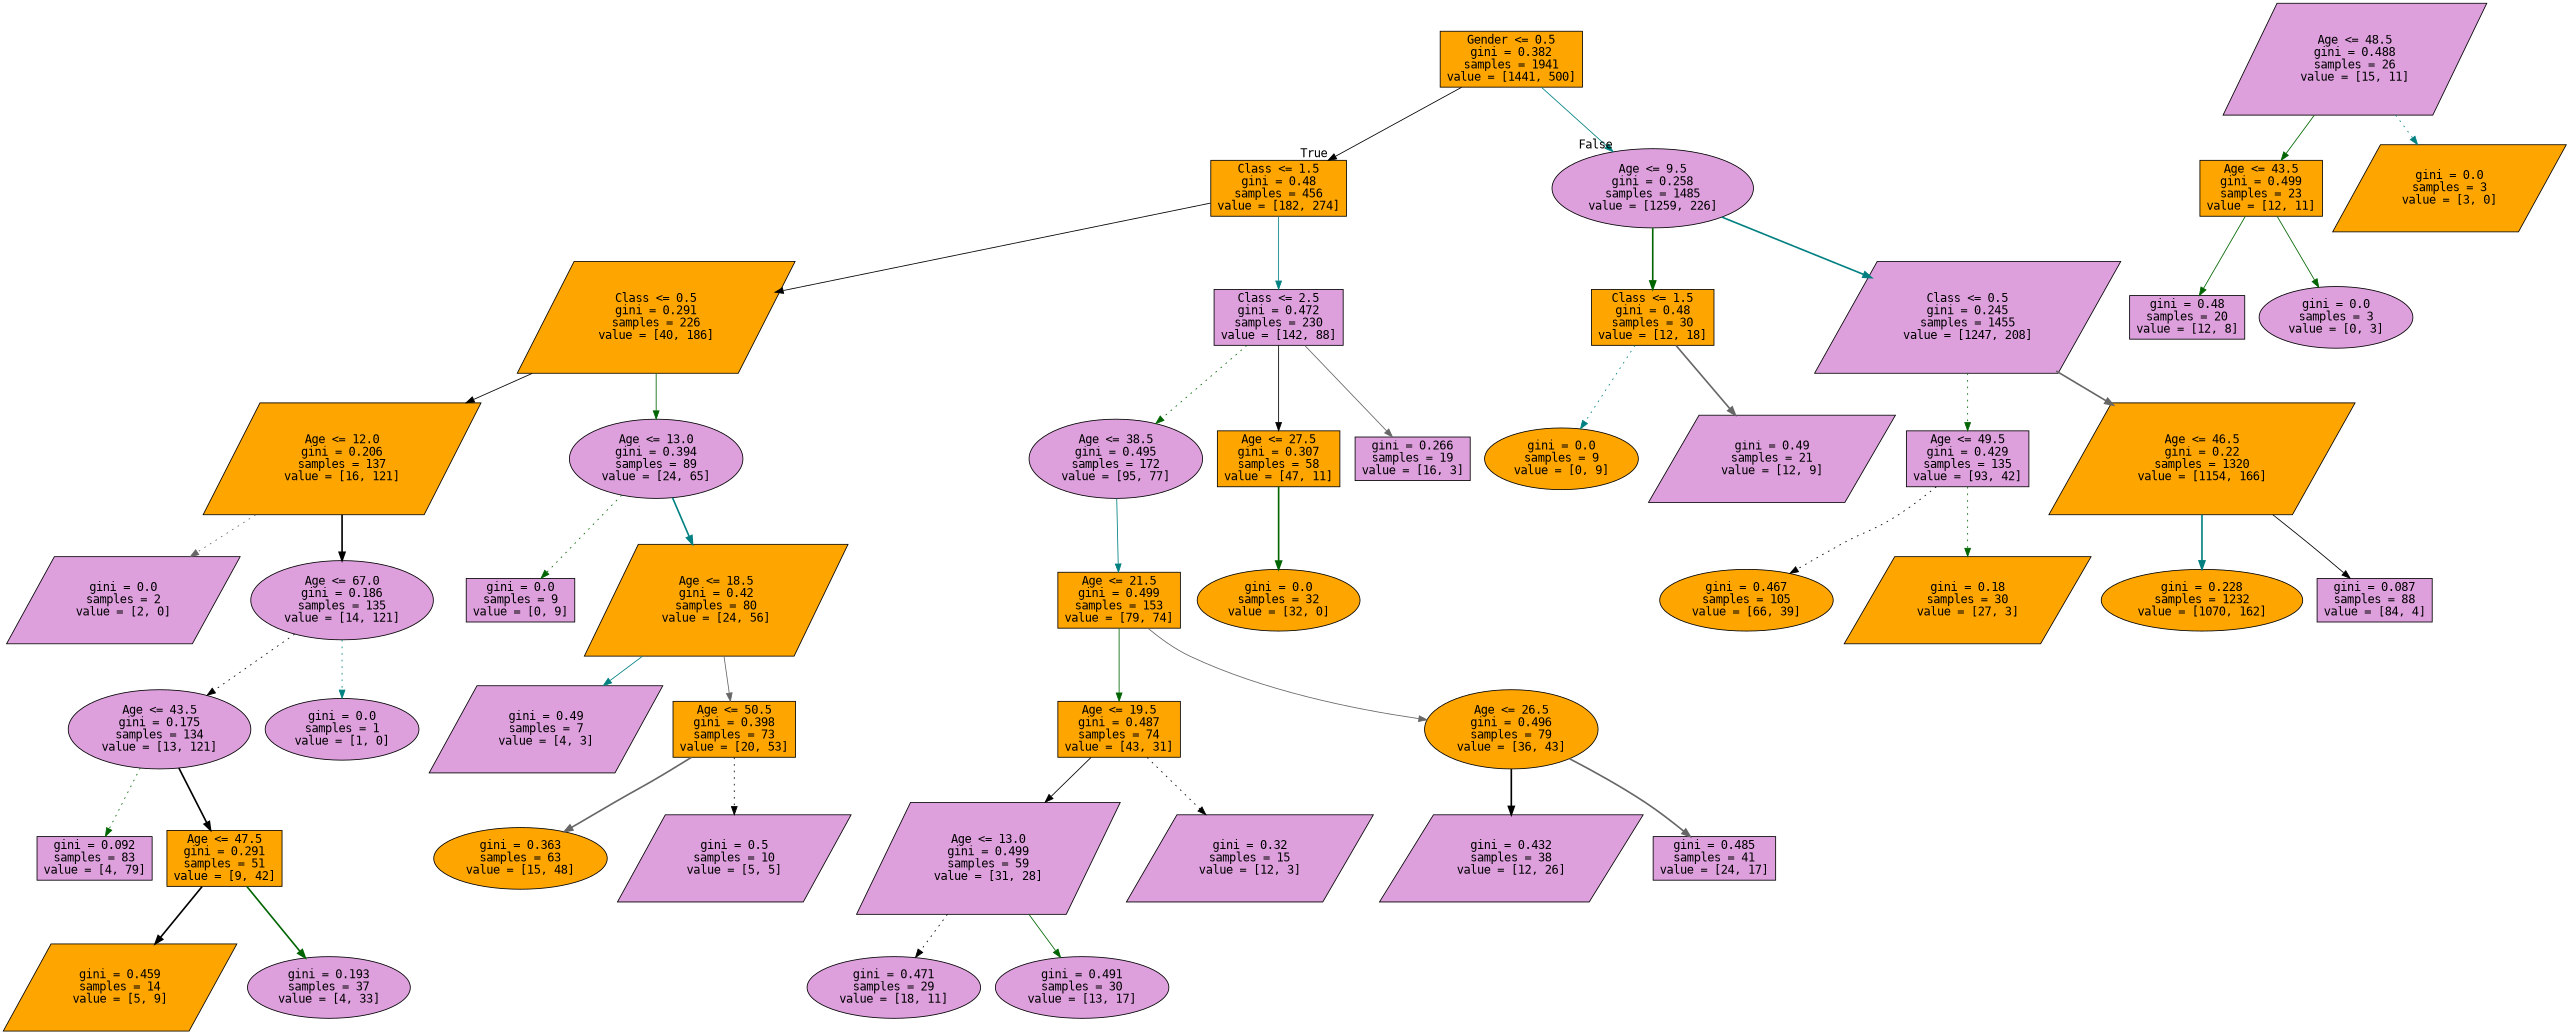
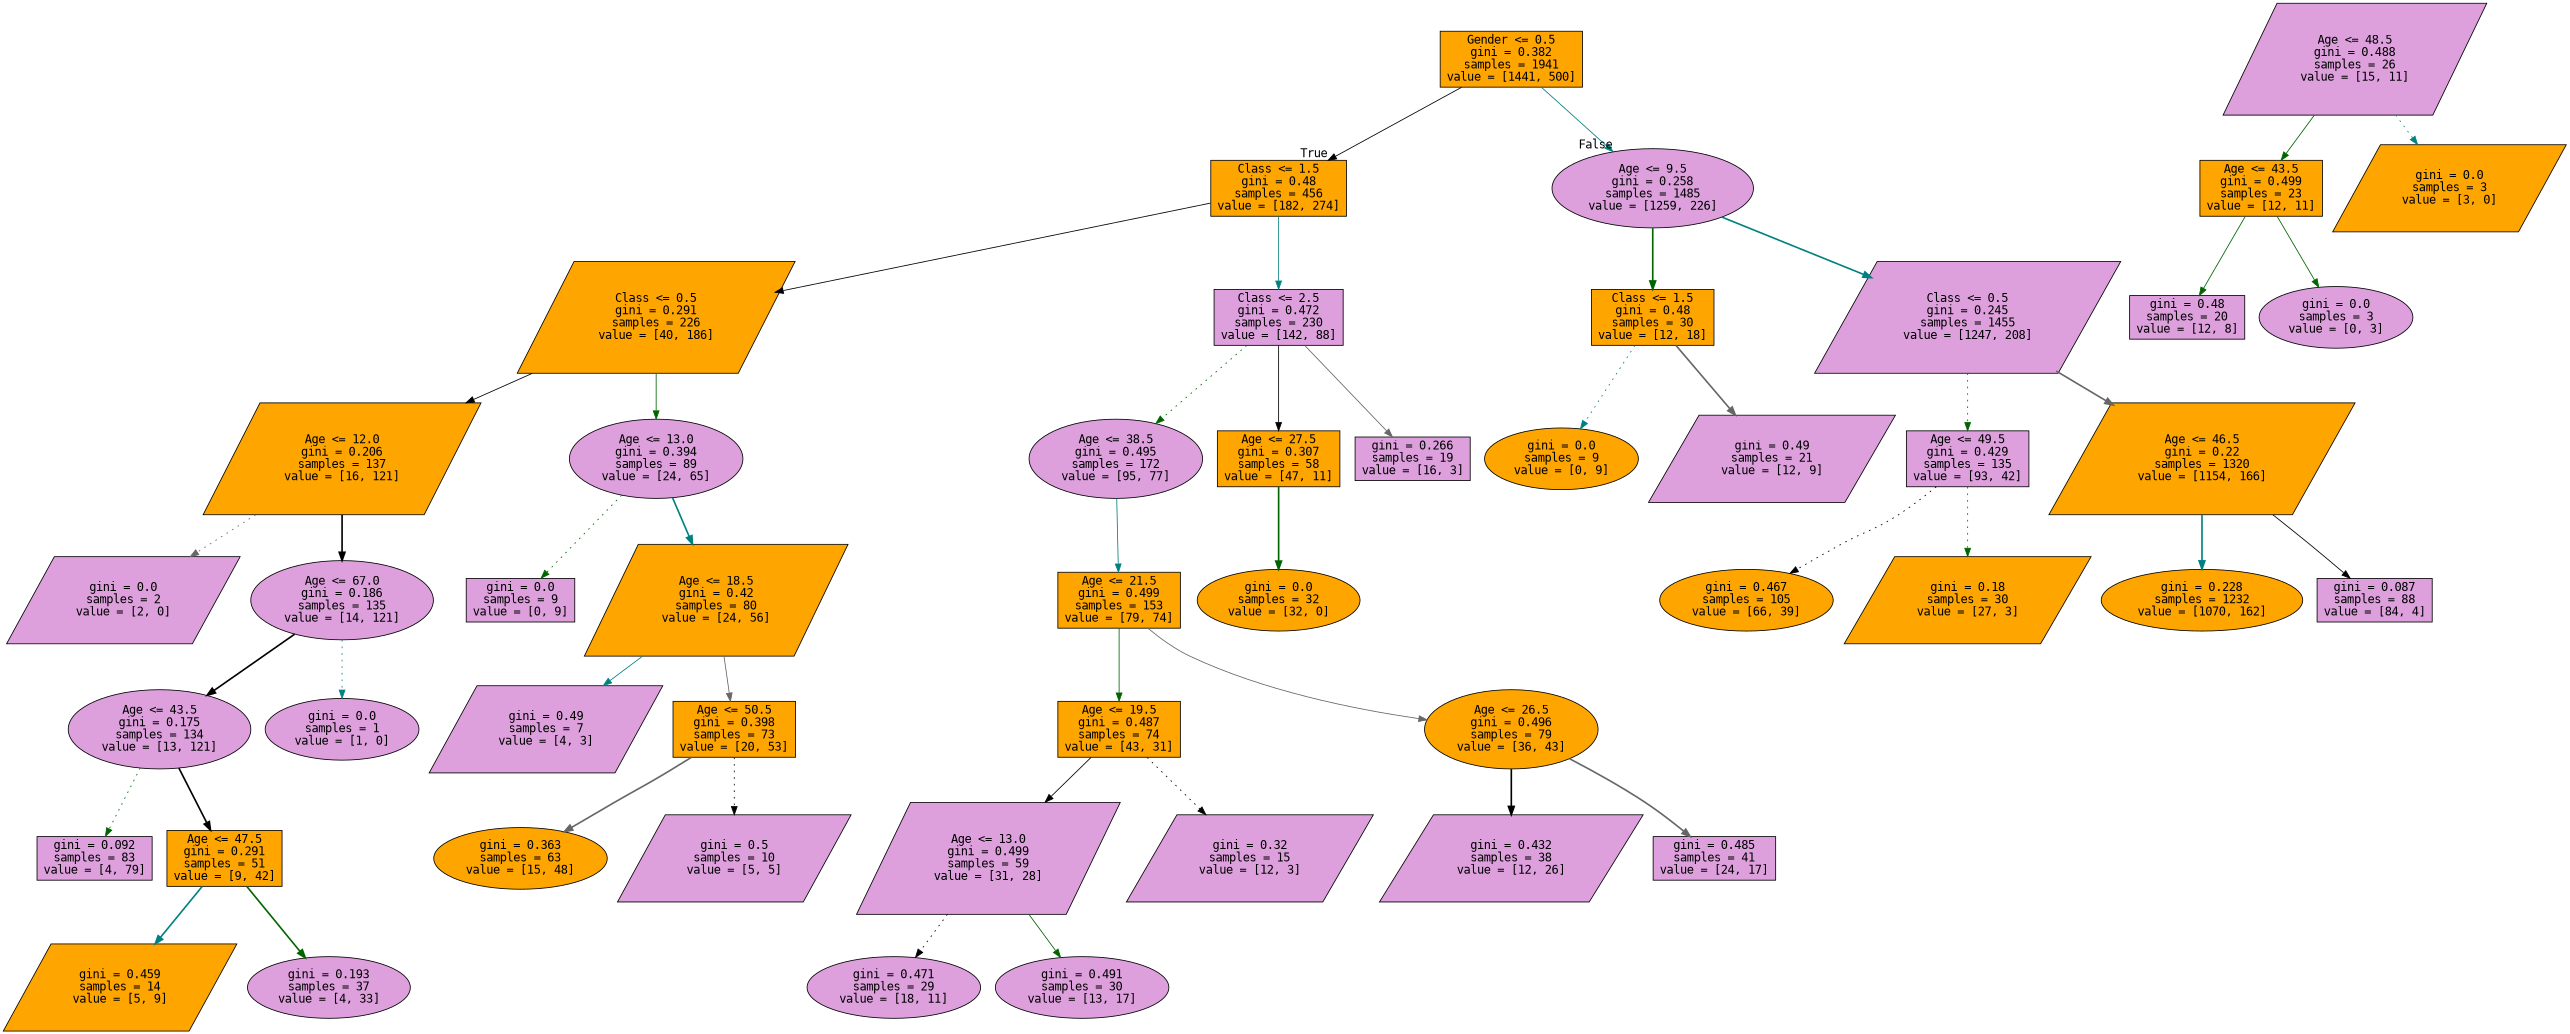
(254, 662) -> (254, 662)
(181, 912) -> (181, 912)
